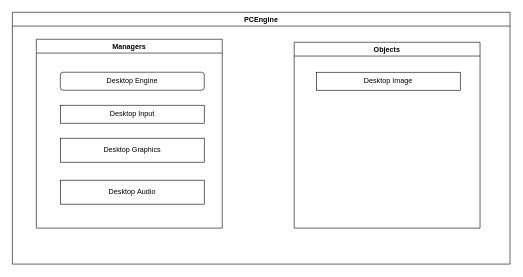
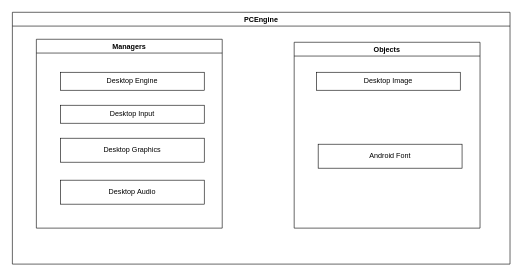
(132, 81) -> (132, 81)
none -> (390, 156)
